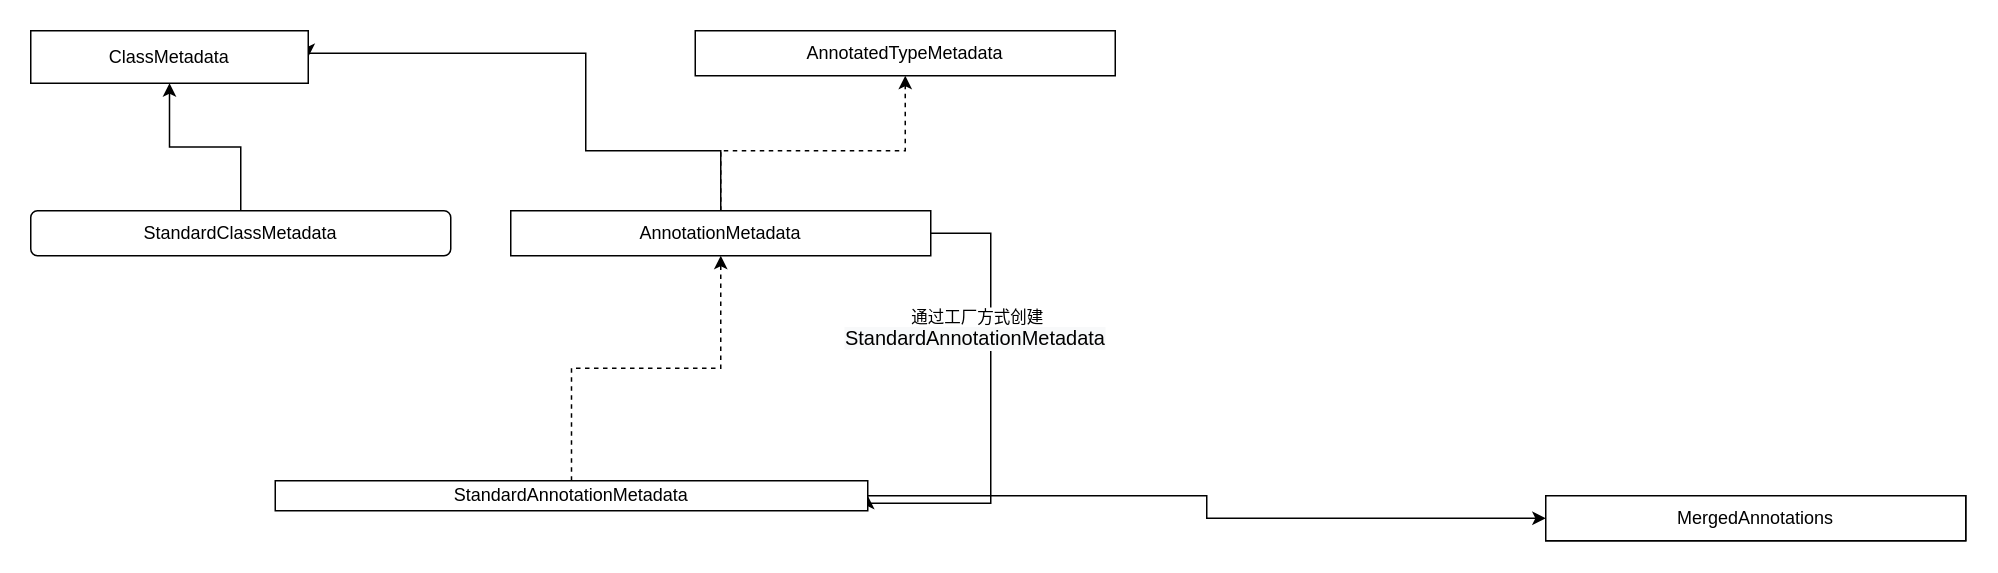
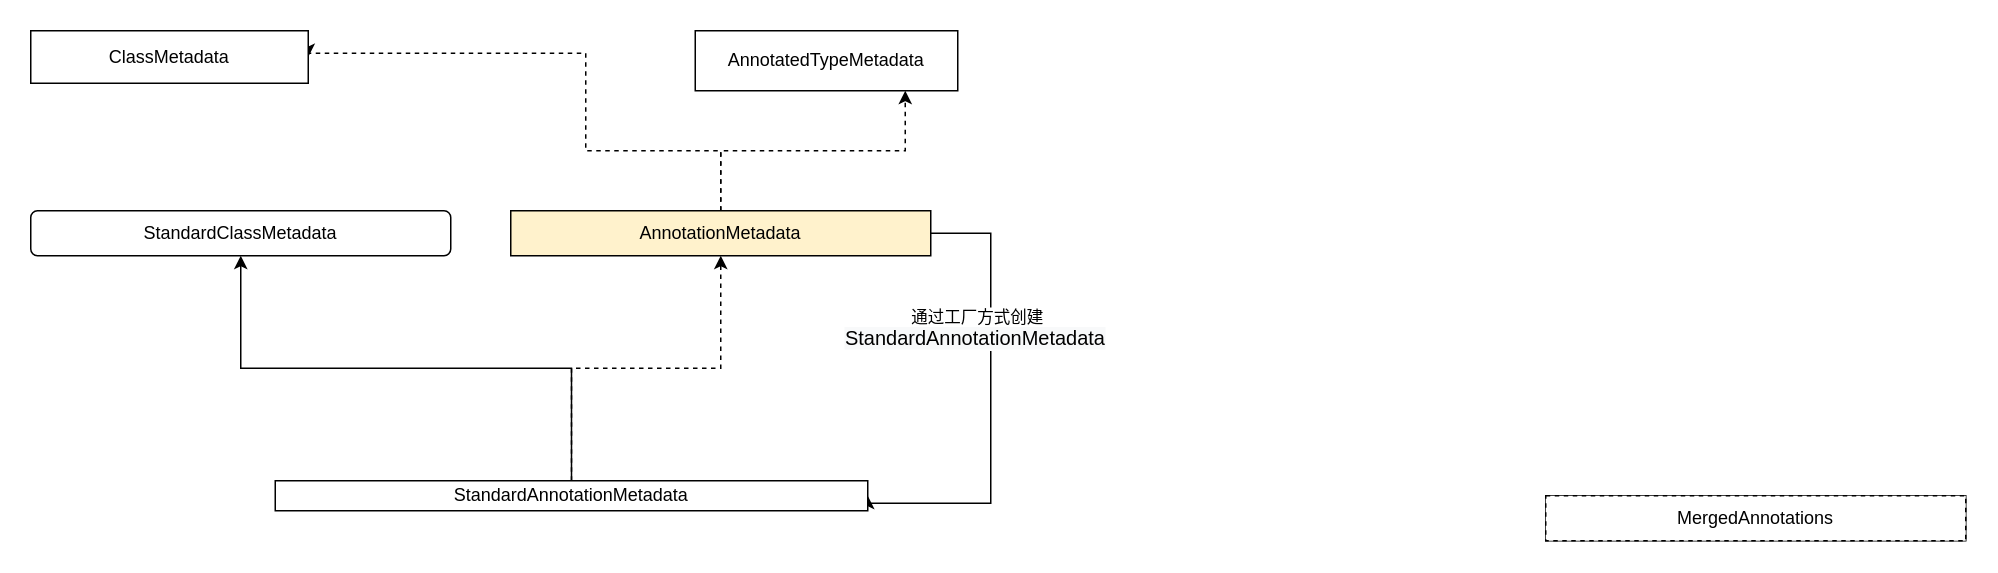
(562, 53) -> (562, 53)
(905, 53) -> (827, 61)
(210, 147) -> none
(721, 233) -> (721, 233)
(1207, 502) -> (354, 368)
(1756, 518) -> (1756, 518)
